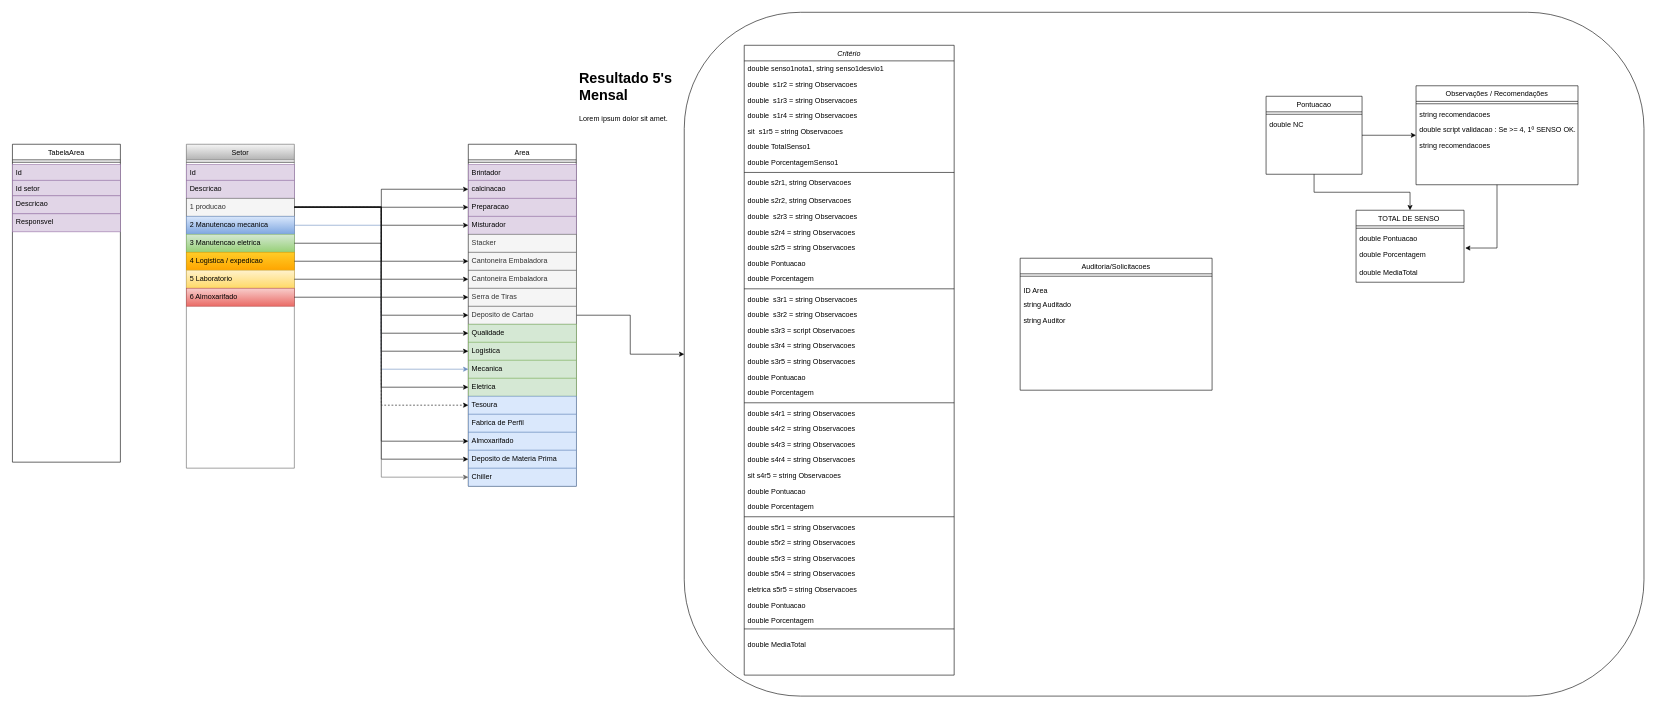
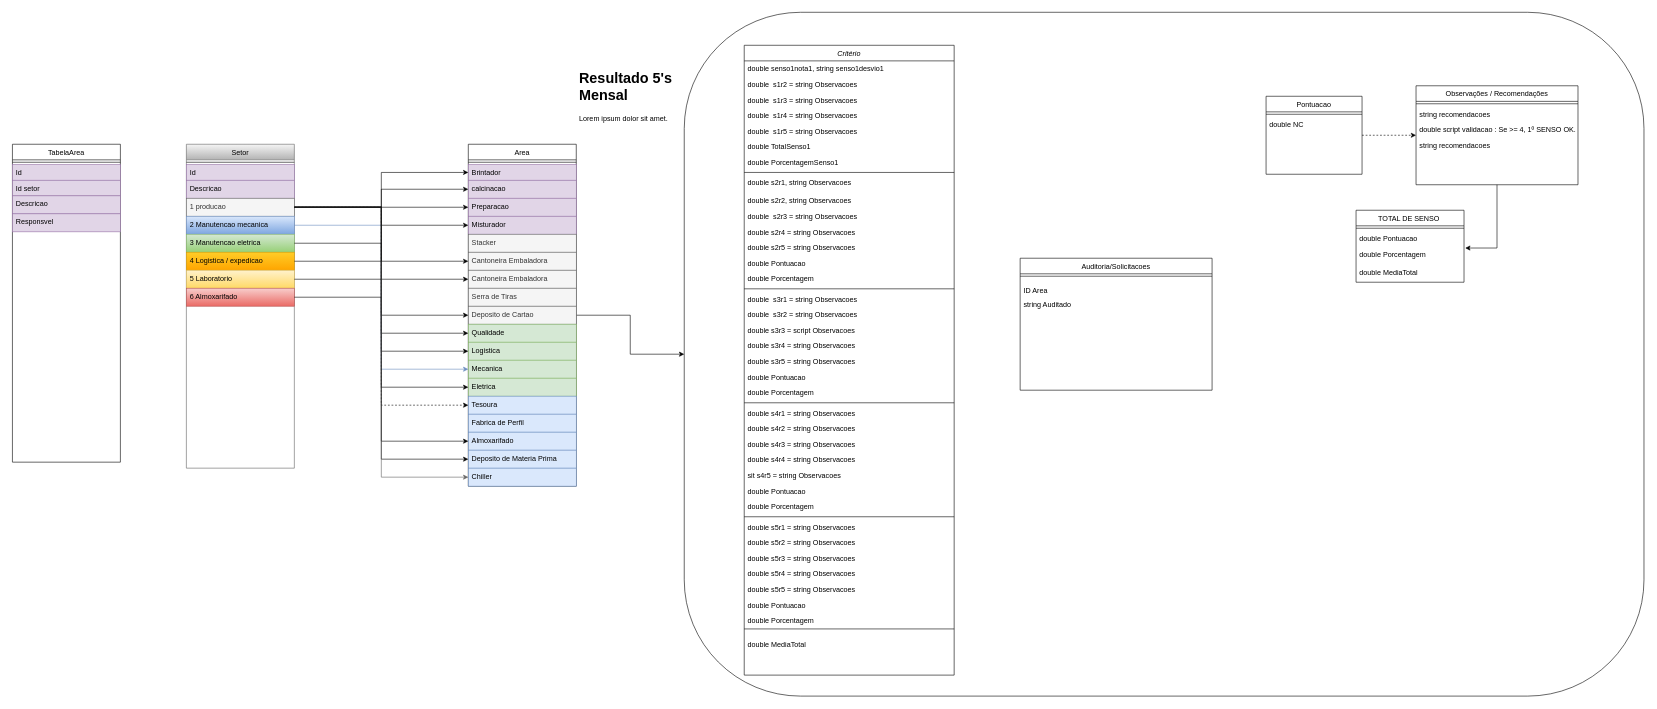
(802, 131) -> (809, 131)
(1388, 135) -> (1388, 135)
none -> (422, 173)
(1409, 192) -> none
(462, 297) -> none
(1116, 320) -> none
(811, 590) -> (807, 590)
